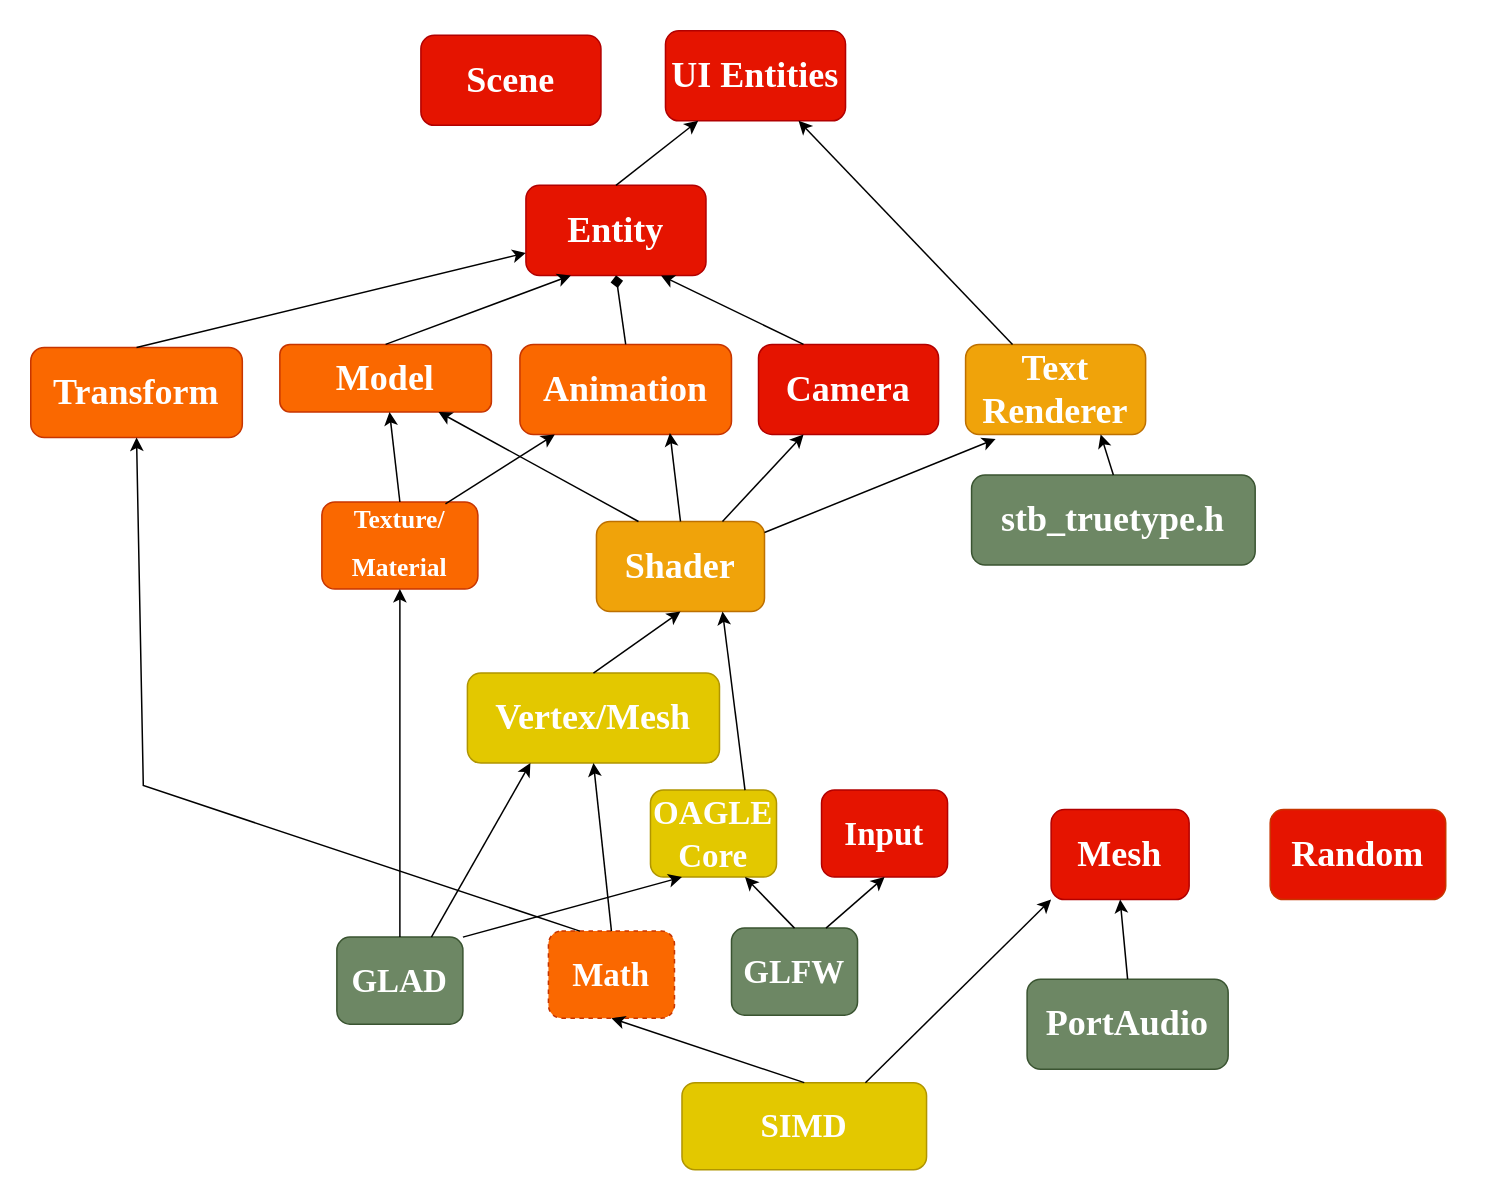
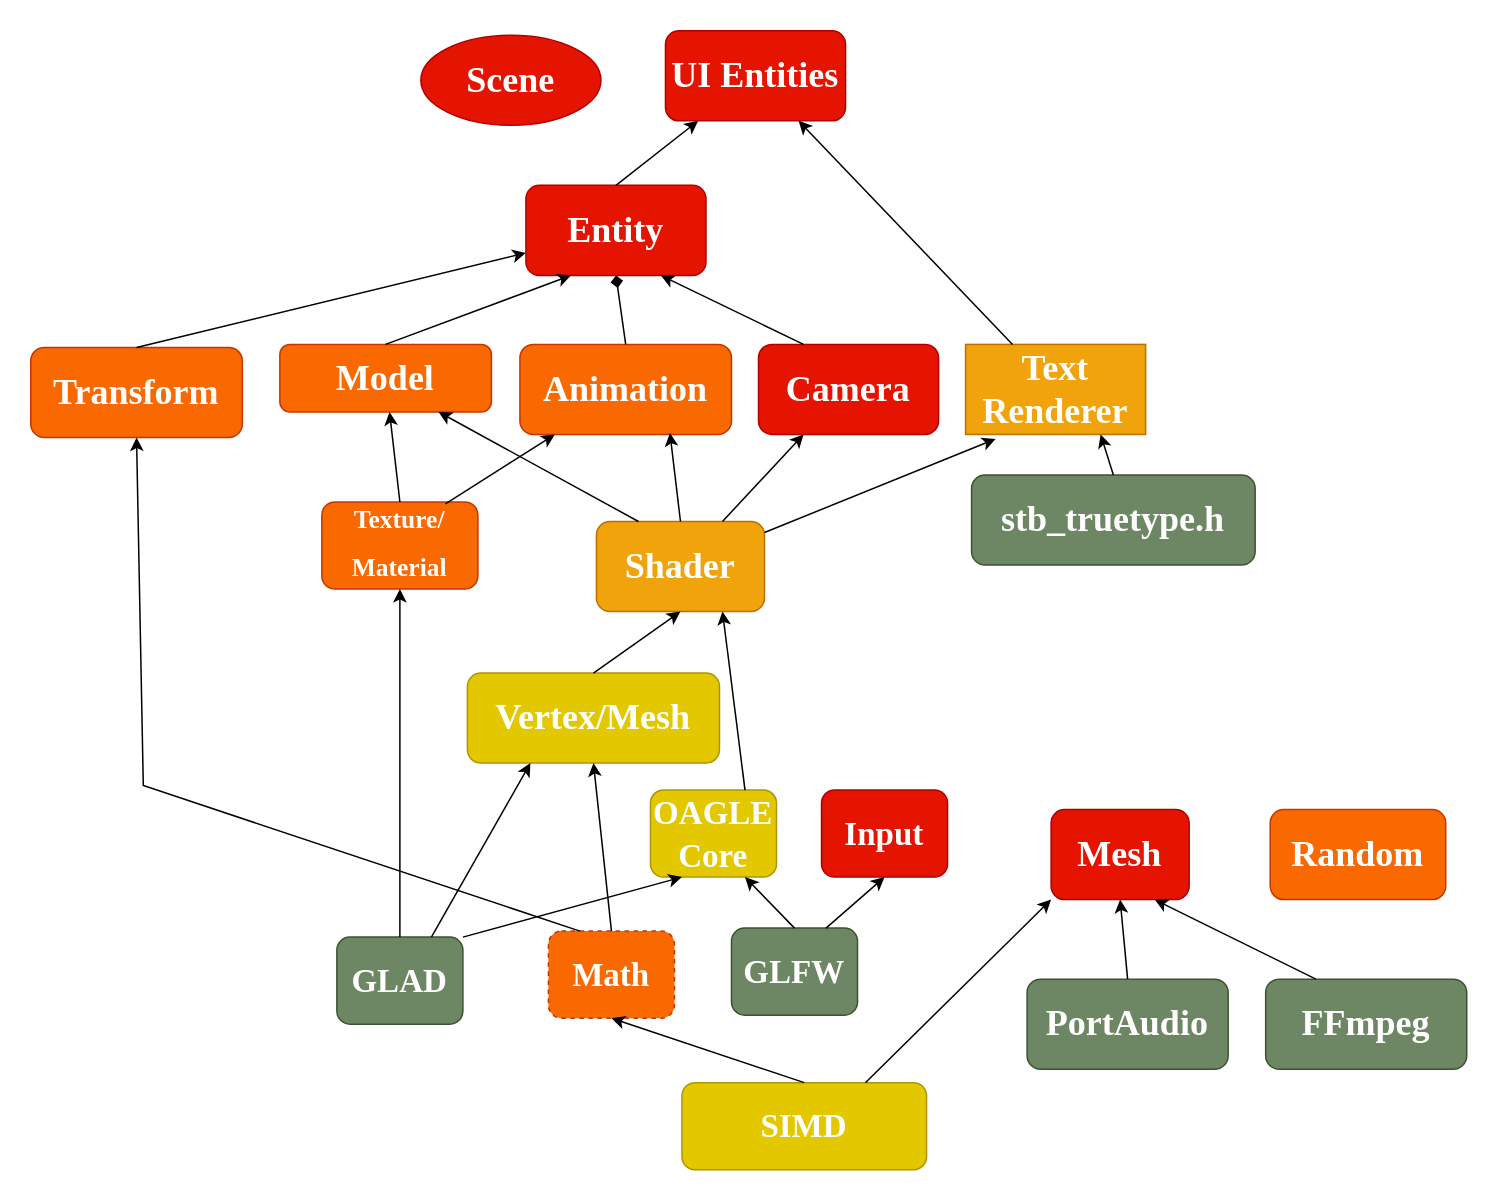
(511, 80) -> (511, 80)
(1055, 389) -> (1055, 389)
(1358, 854) -> (1358, 854)
none -> (1239, 941)
none -> (1366, 1024)
